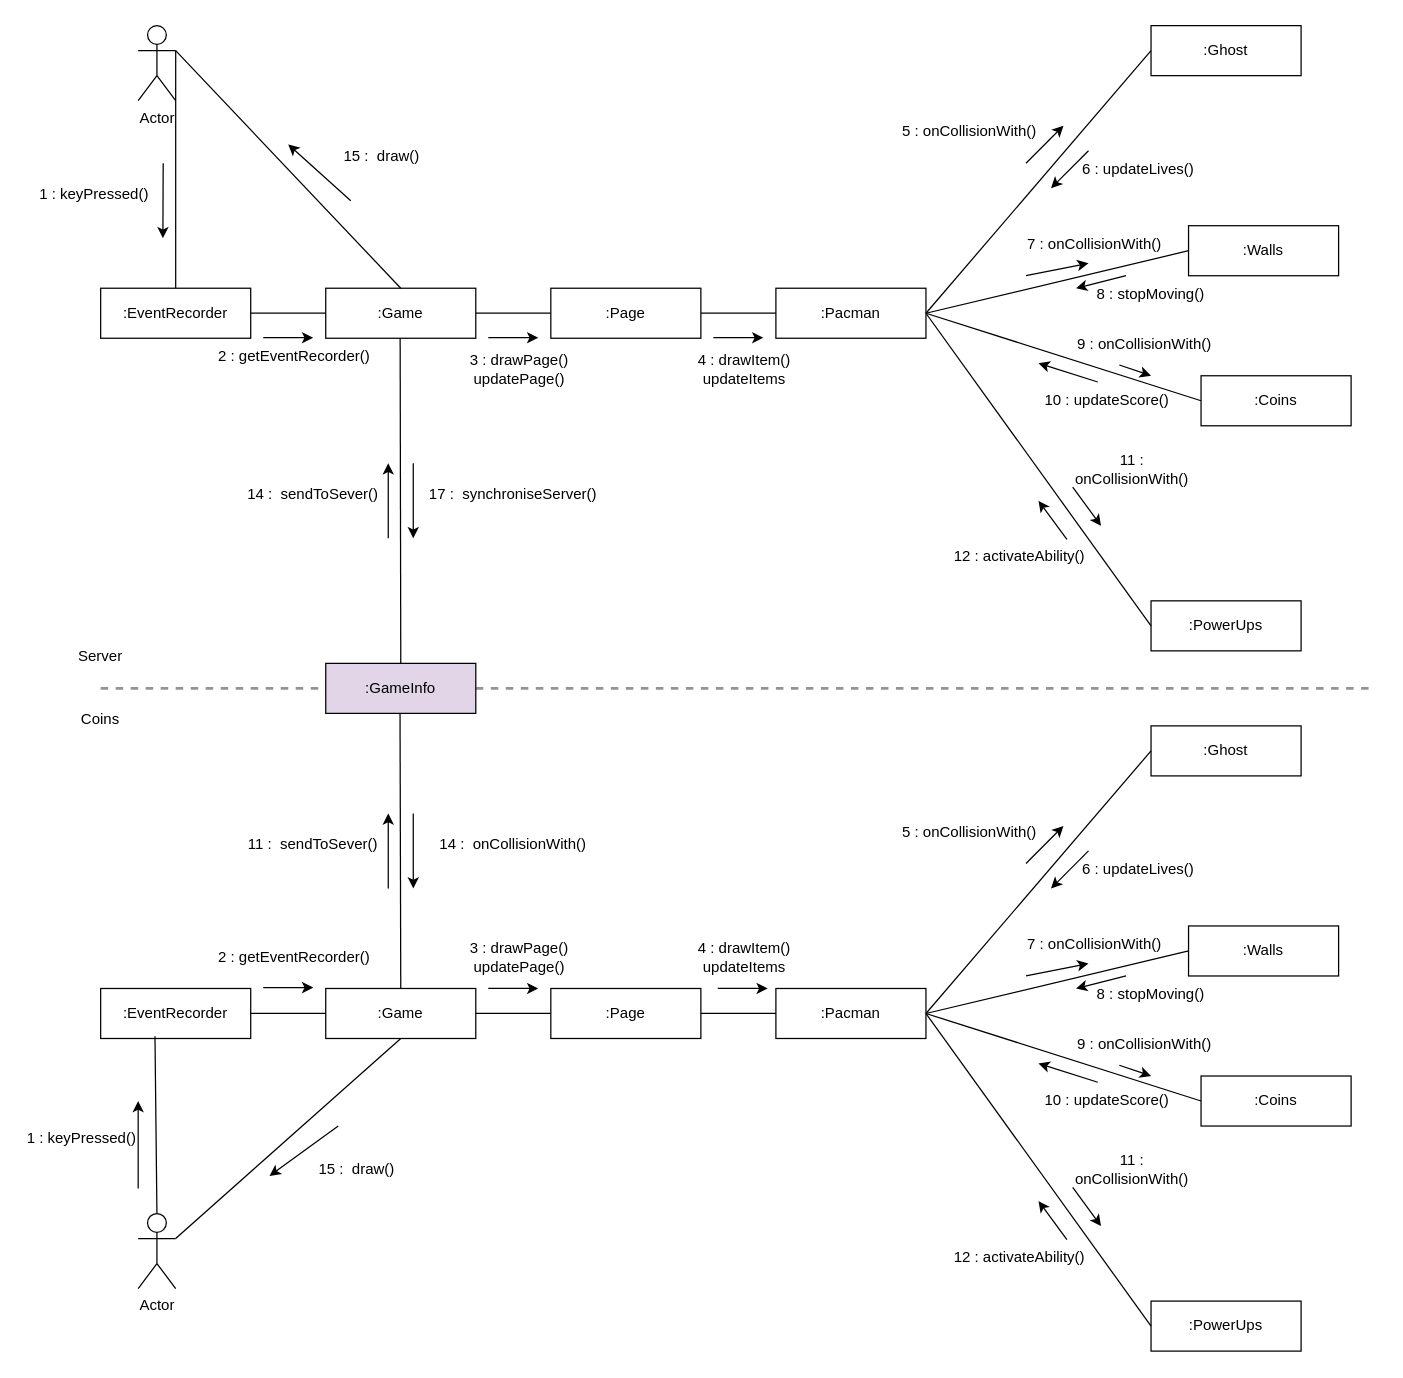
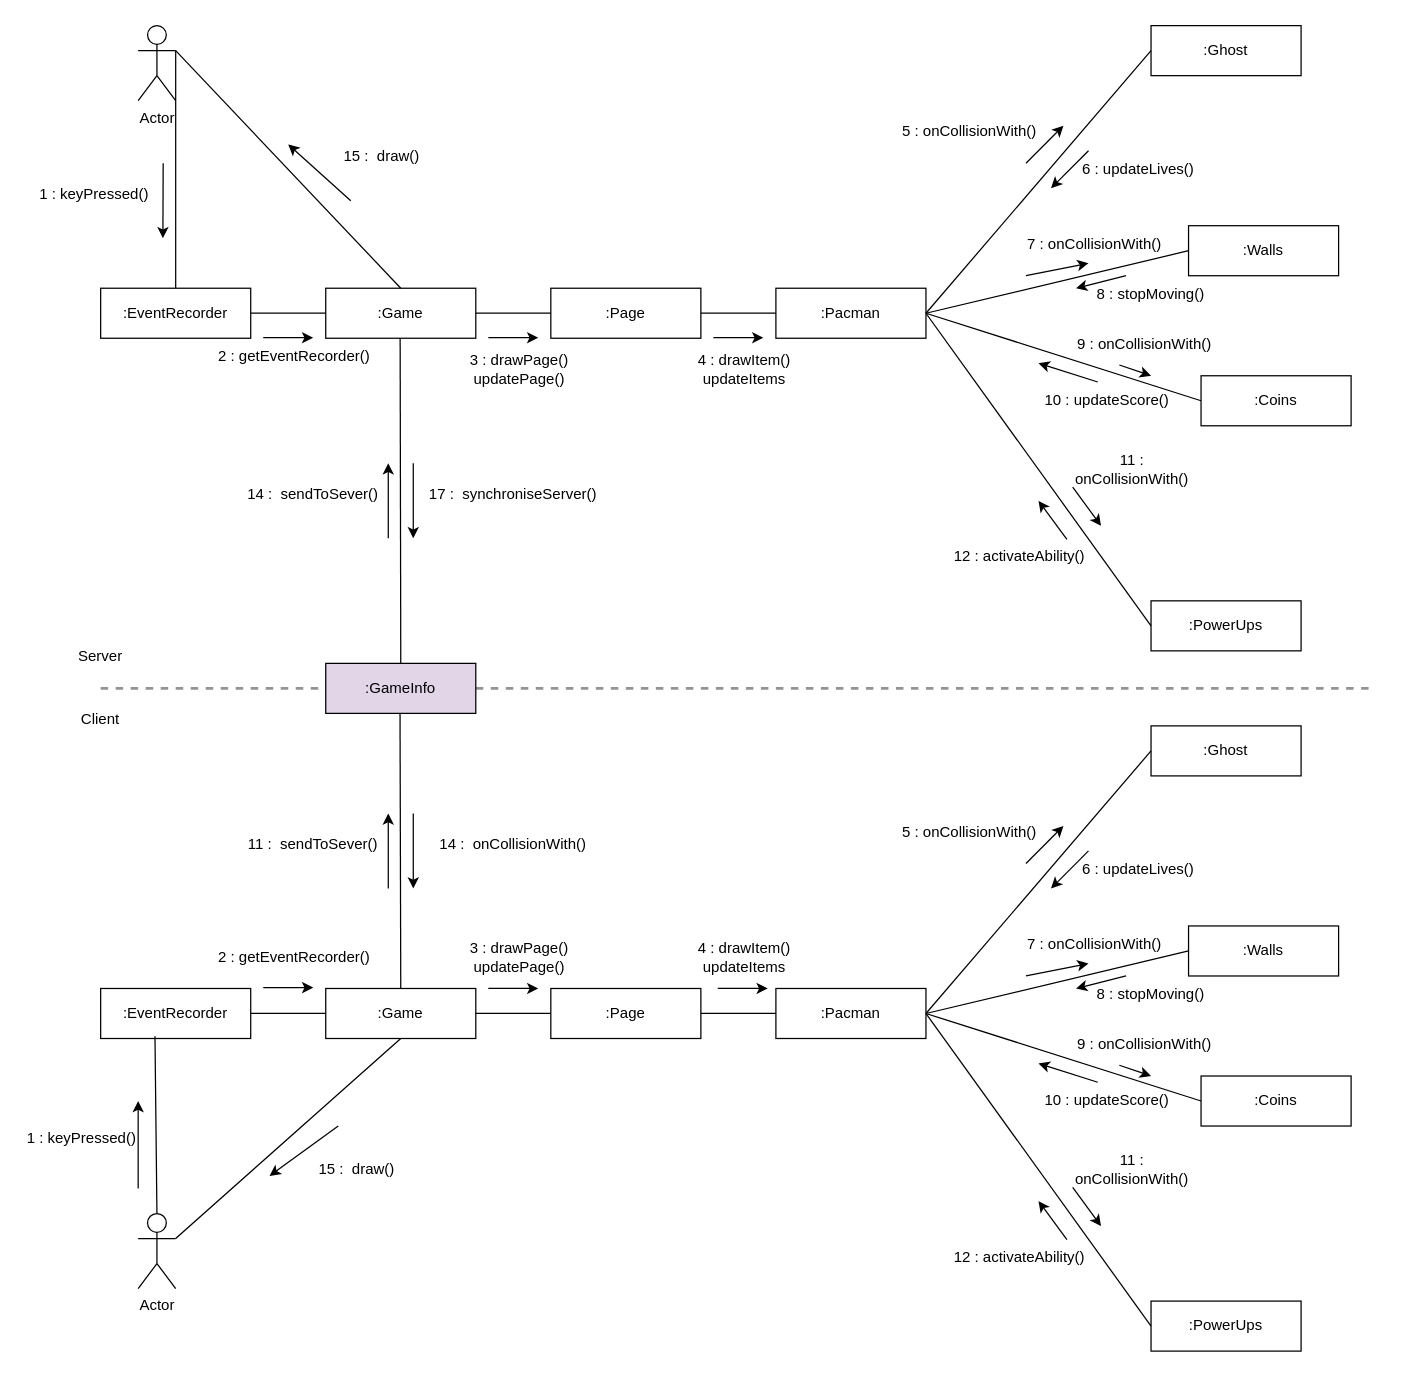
(101, 719) -> (101, 719)
